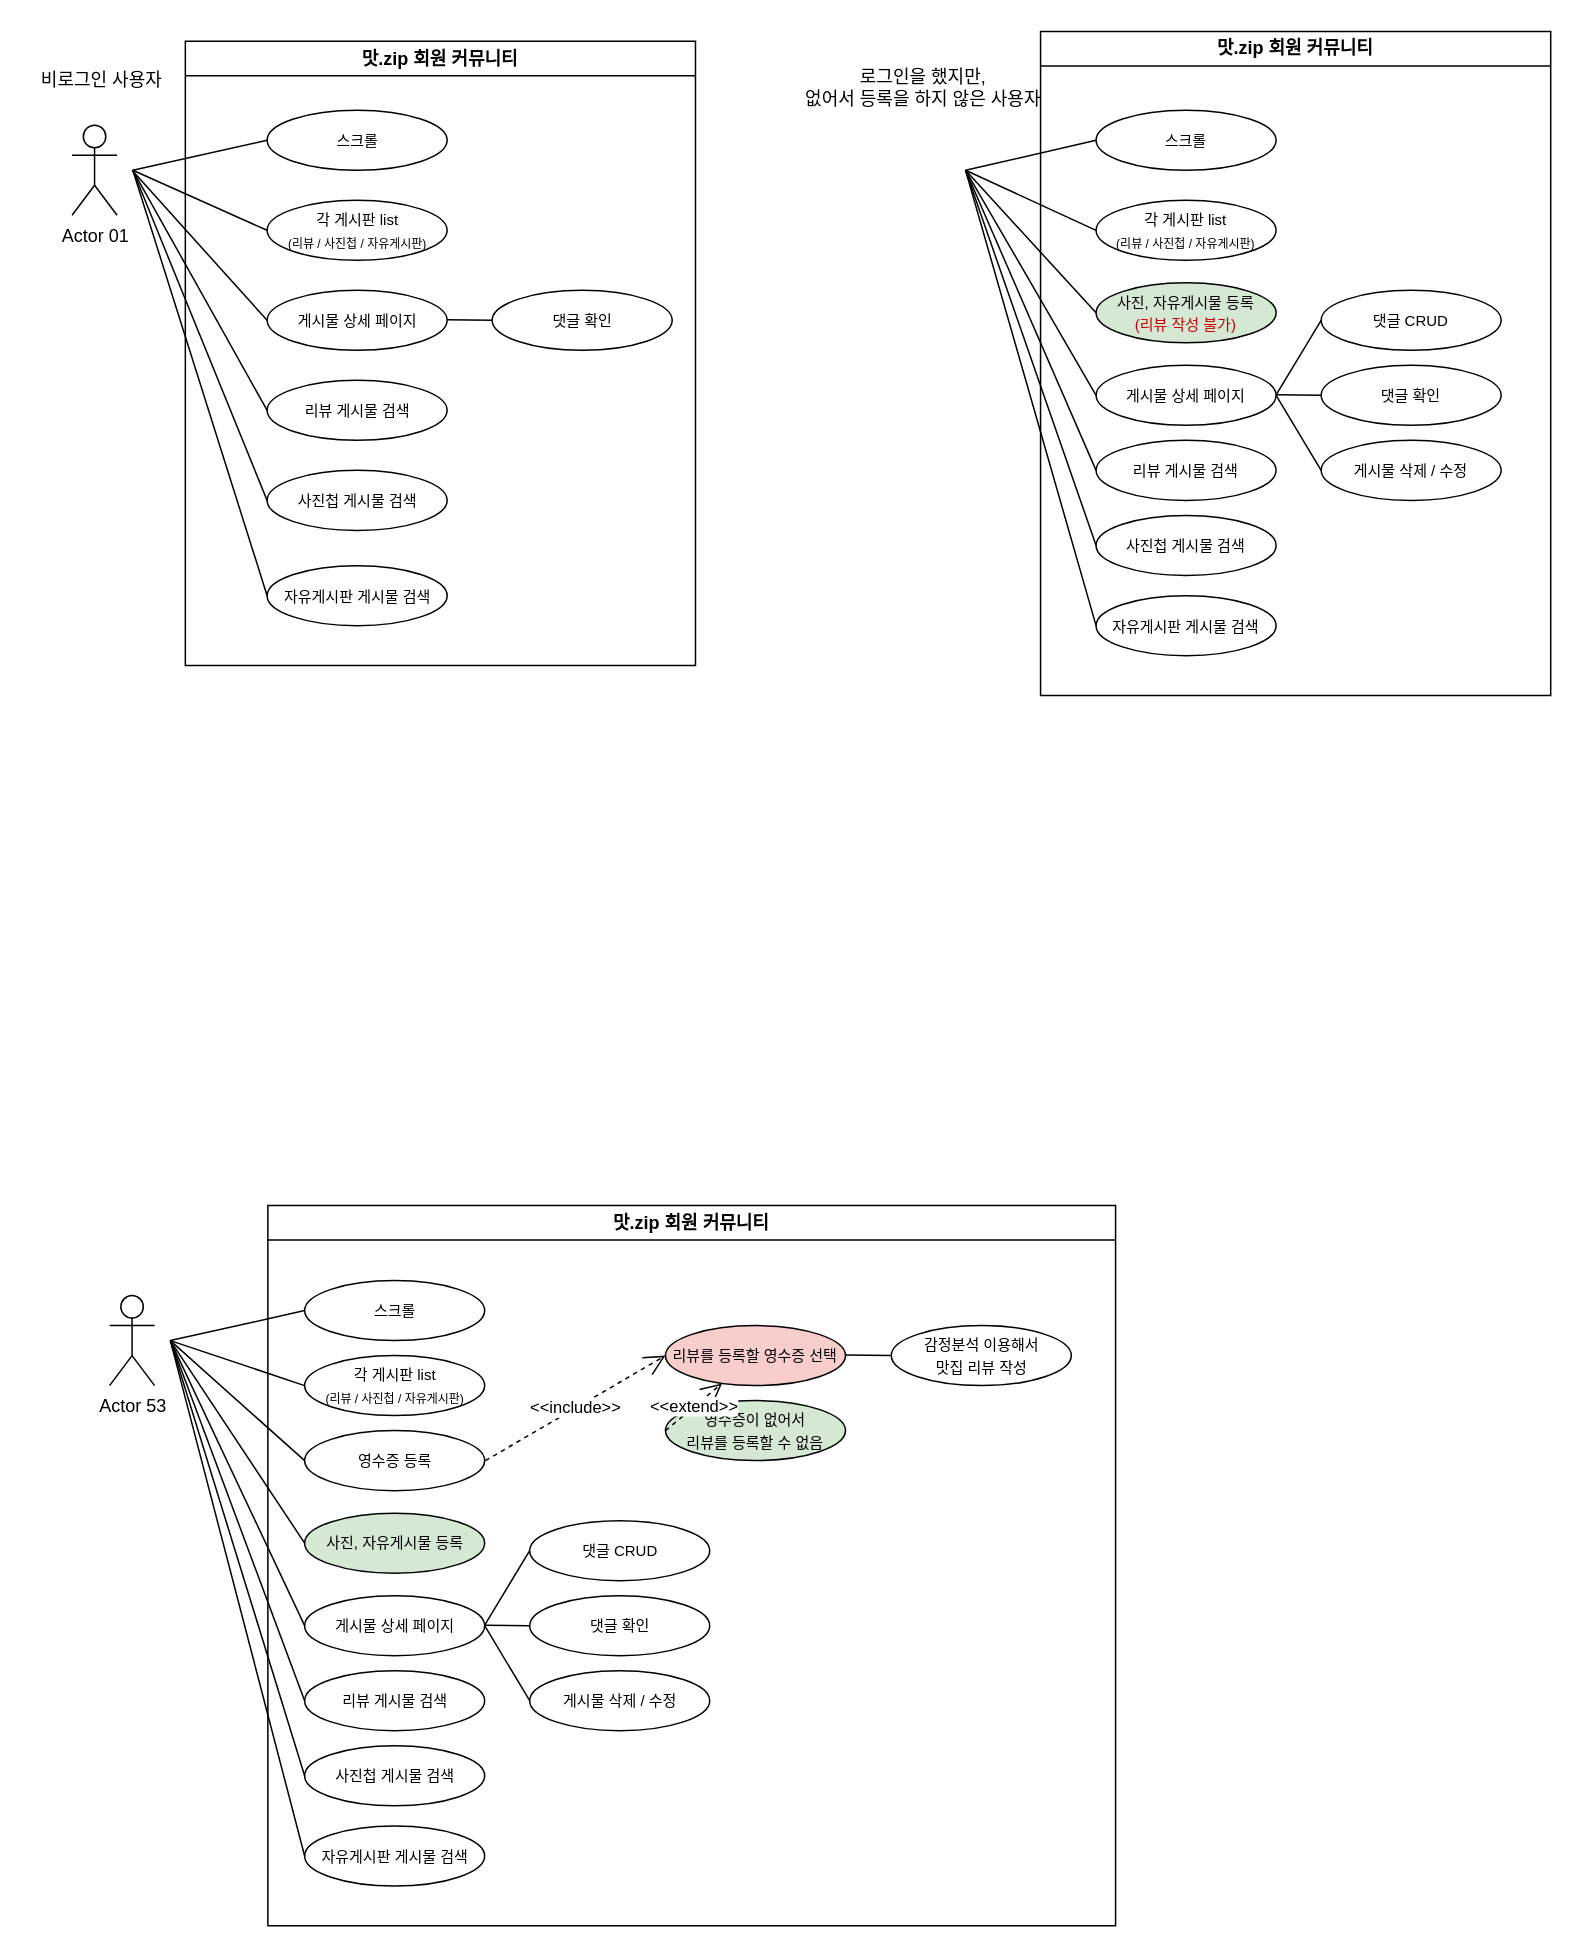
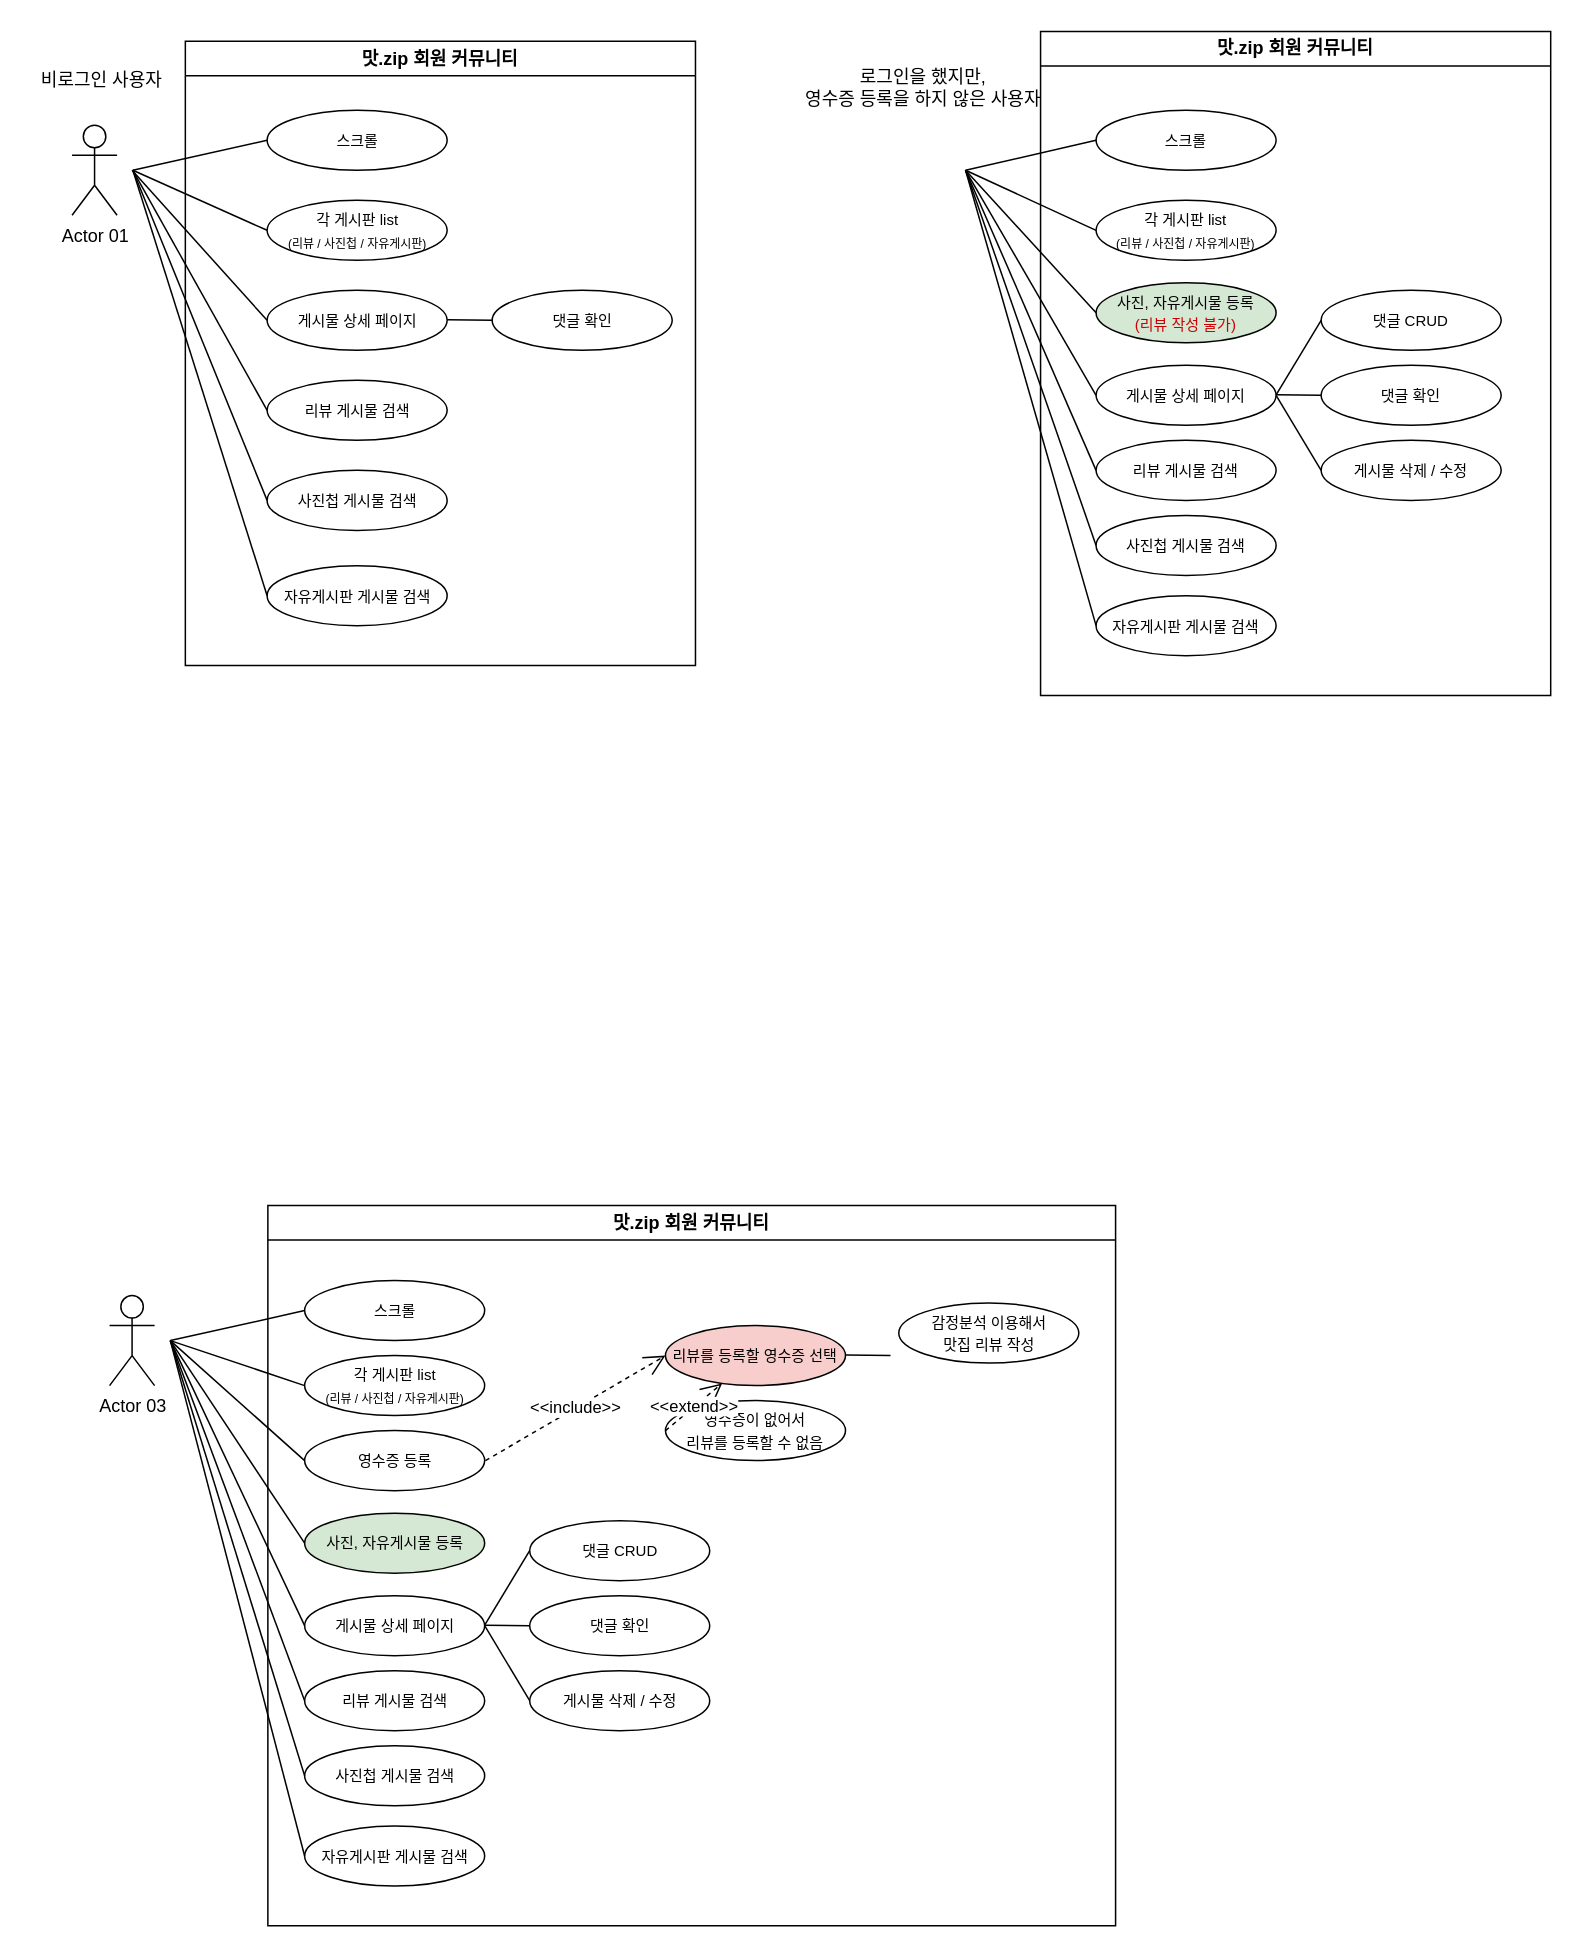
(923, 88) -> (923, 88)
(981, 1355) -> (989, 1333)
(134, 1407) -> (134, 1407)
(755, 1430) -> (755, 1430)
